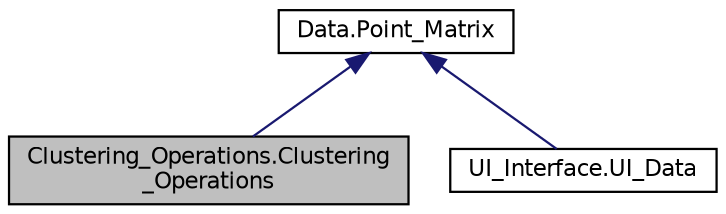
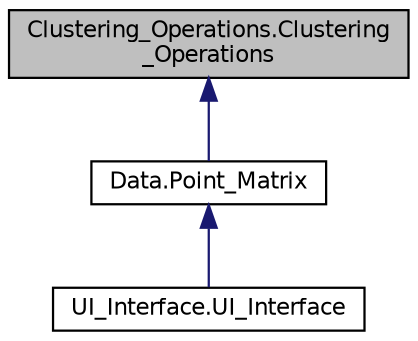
(302, 102) -> (209, 131)
(583, 170) -> (209, 309)
